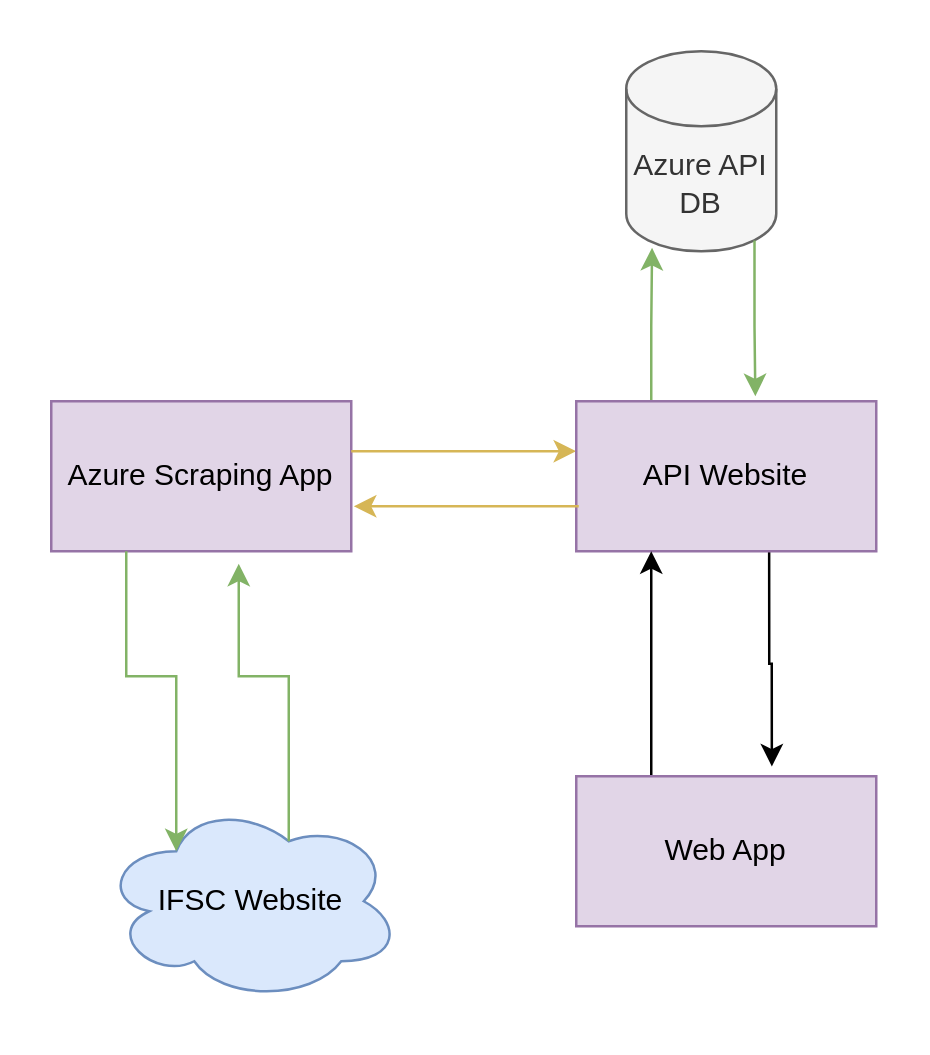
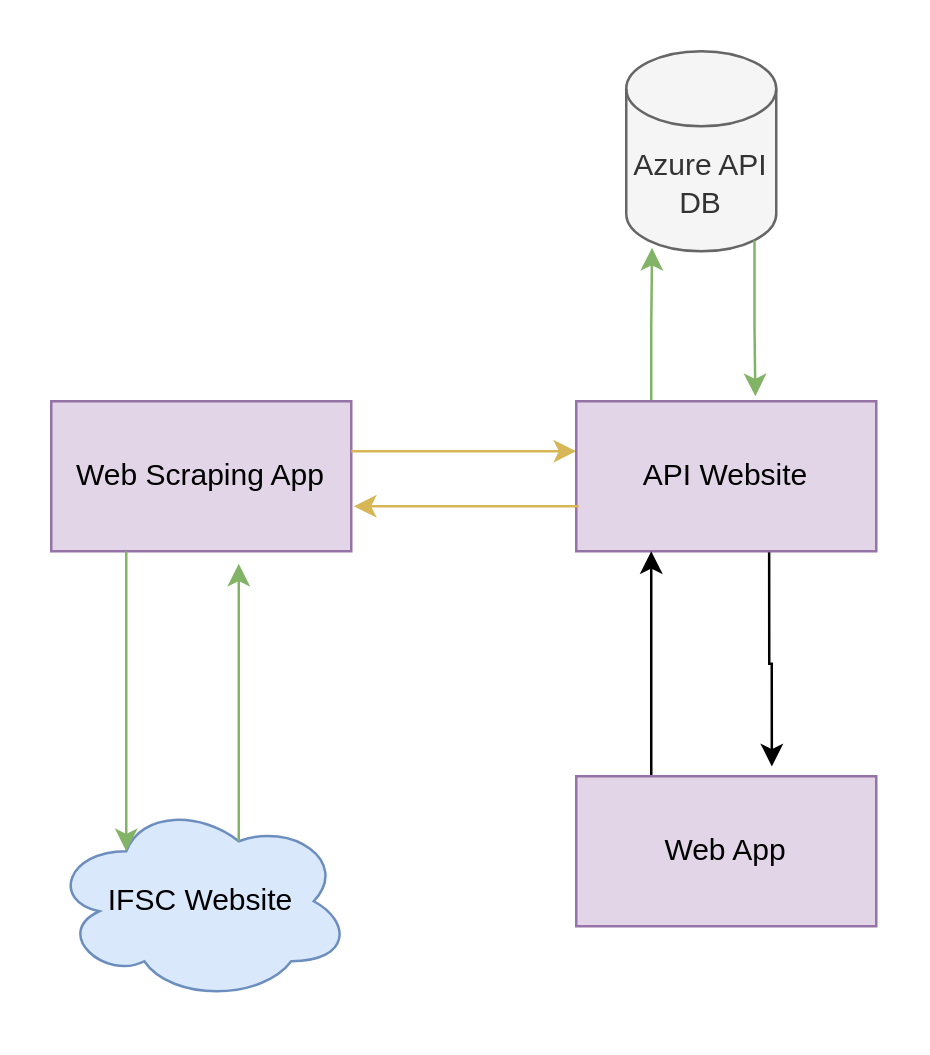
(201, 476) -> (201, 476)
(251, 901) -> (201, 901)
